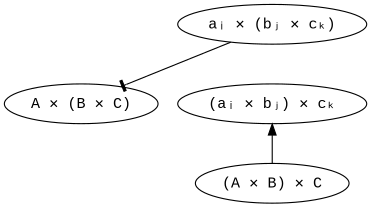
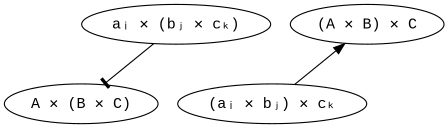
(272, 149) -> (315, 68)
